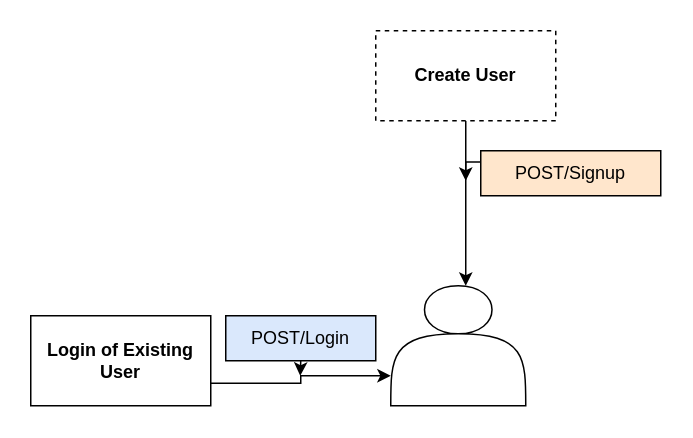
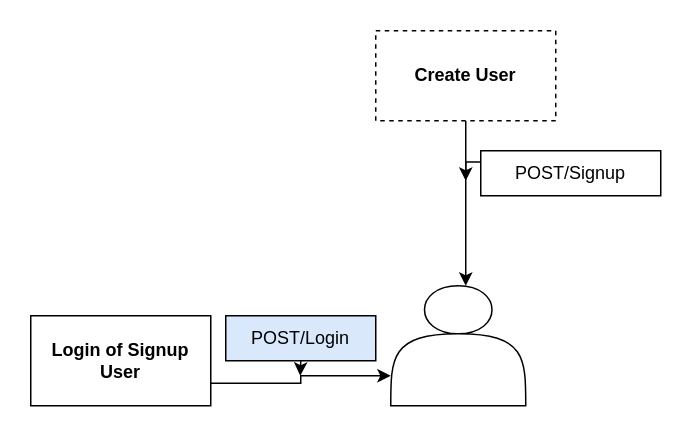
(571, 173) -> (571, 173)
(121, 361) -> (121, 361)
